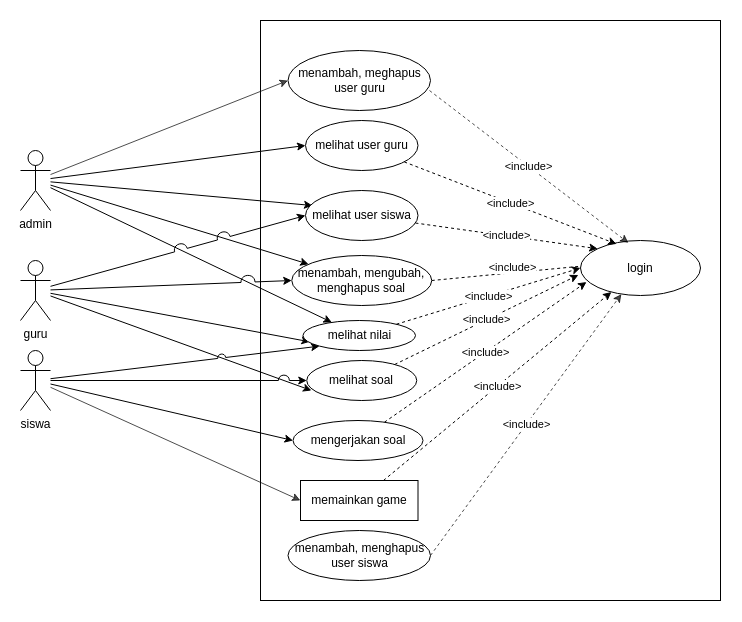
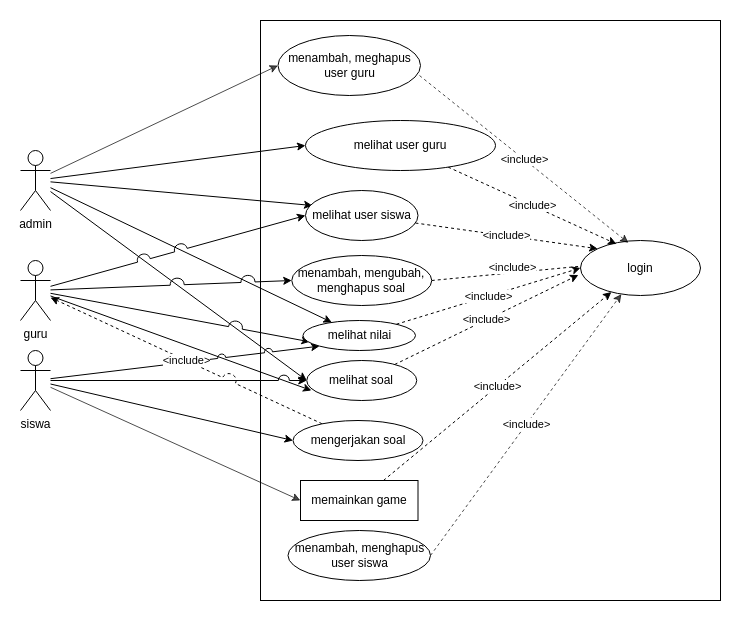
(359, 81) -> (349, 66)
(362, 146) -> (401, 146)
(176, 224) -> (157, 270)
(482, 354) -> (194, 358)
